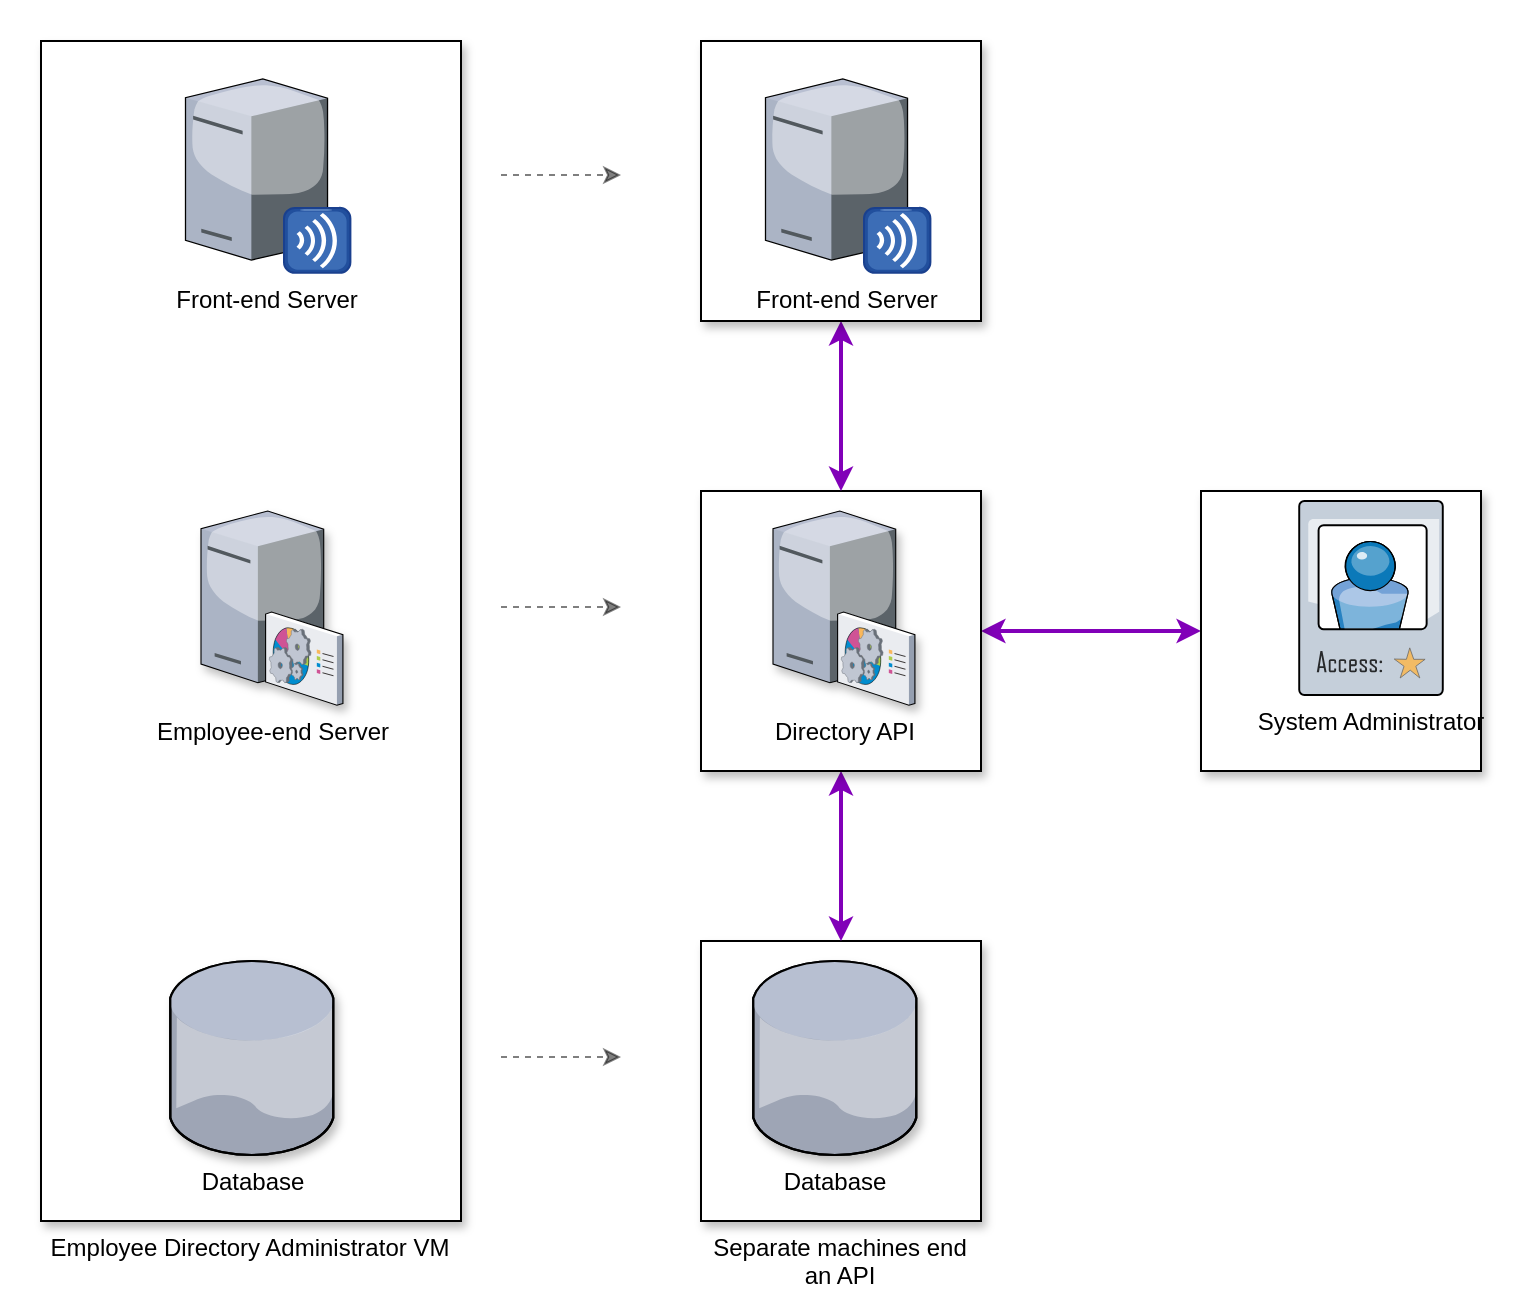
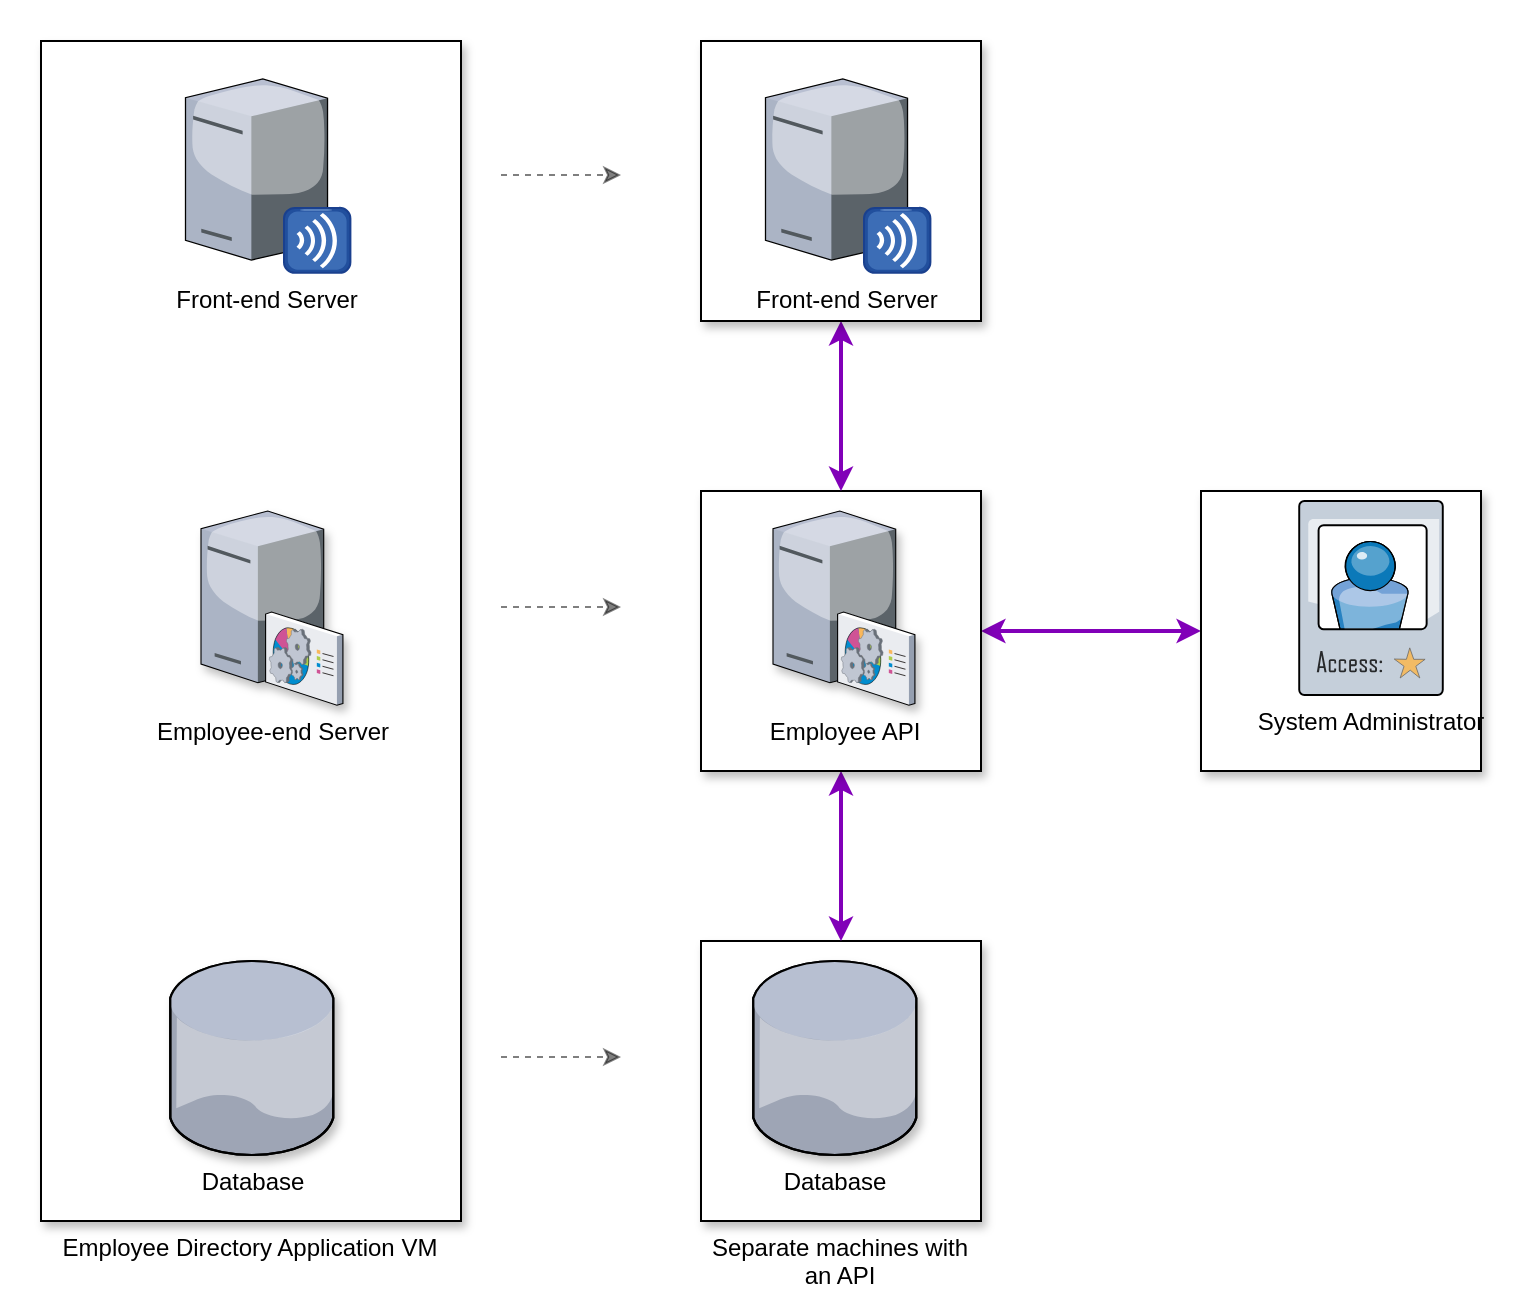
(846, 733) -> (846, 733)
(251, 1264) -> (251, 1249)
(841, 1264) -> (841, 1264)
